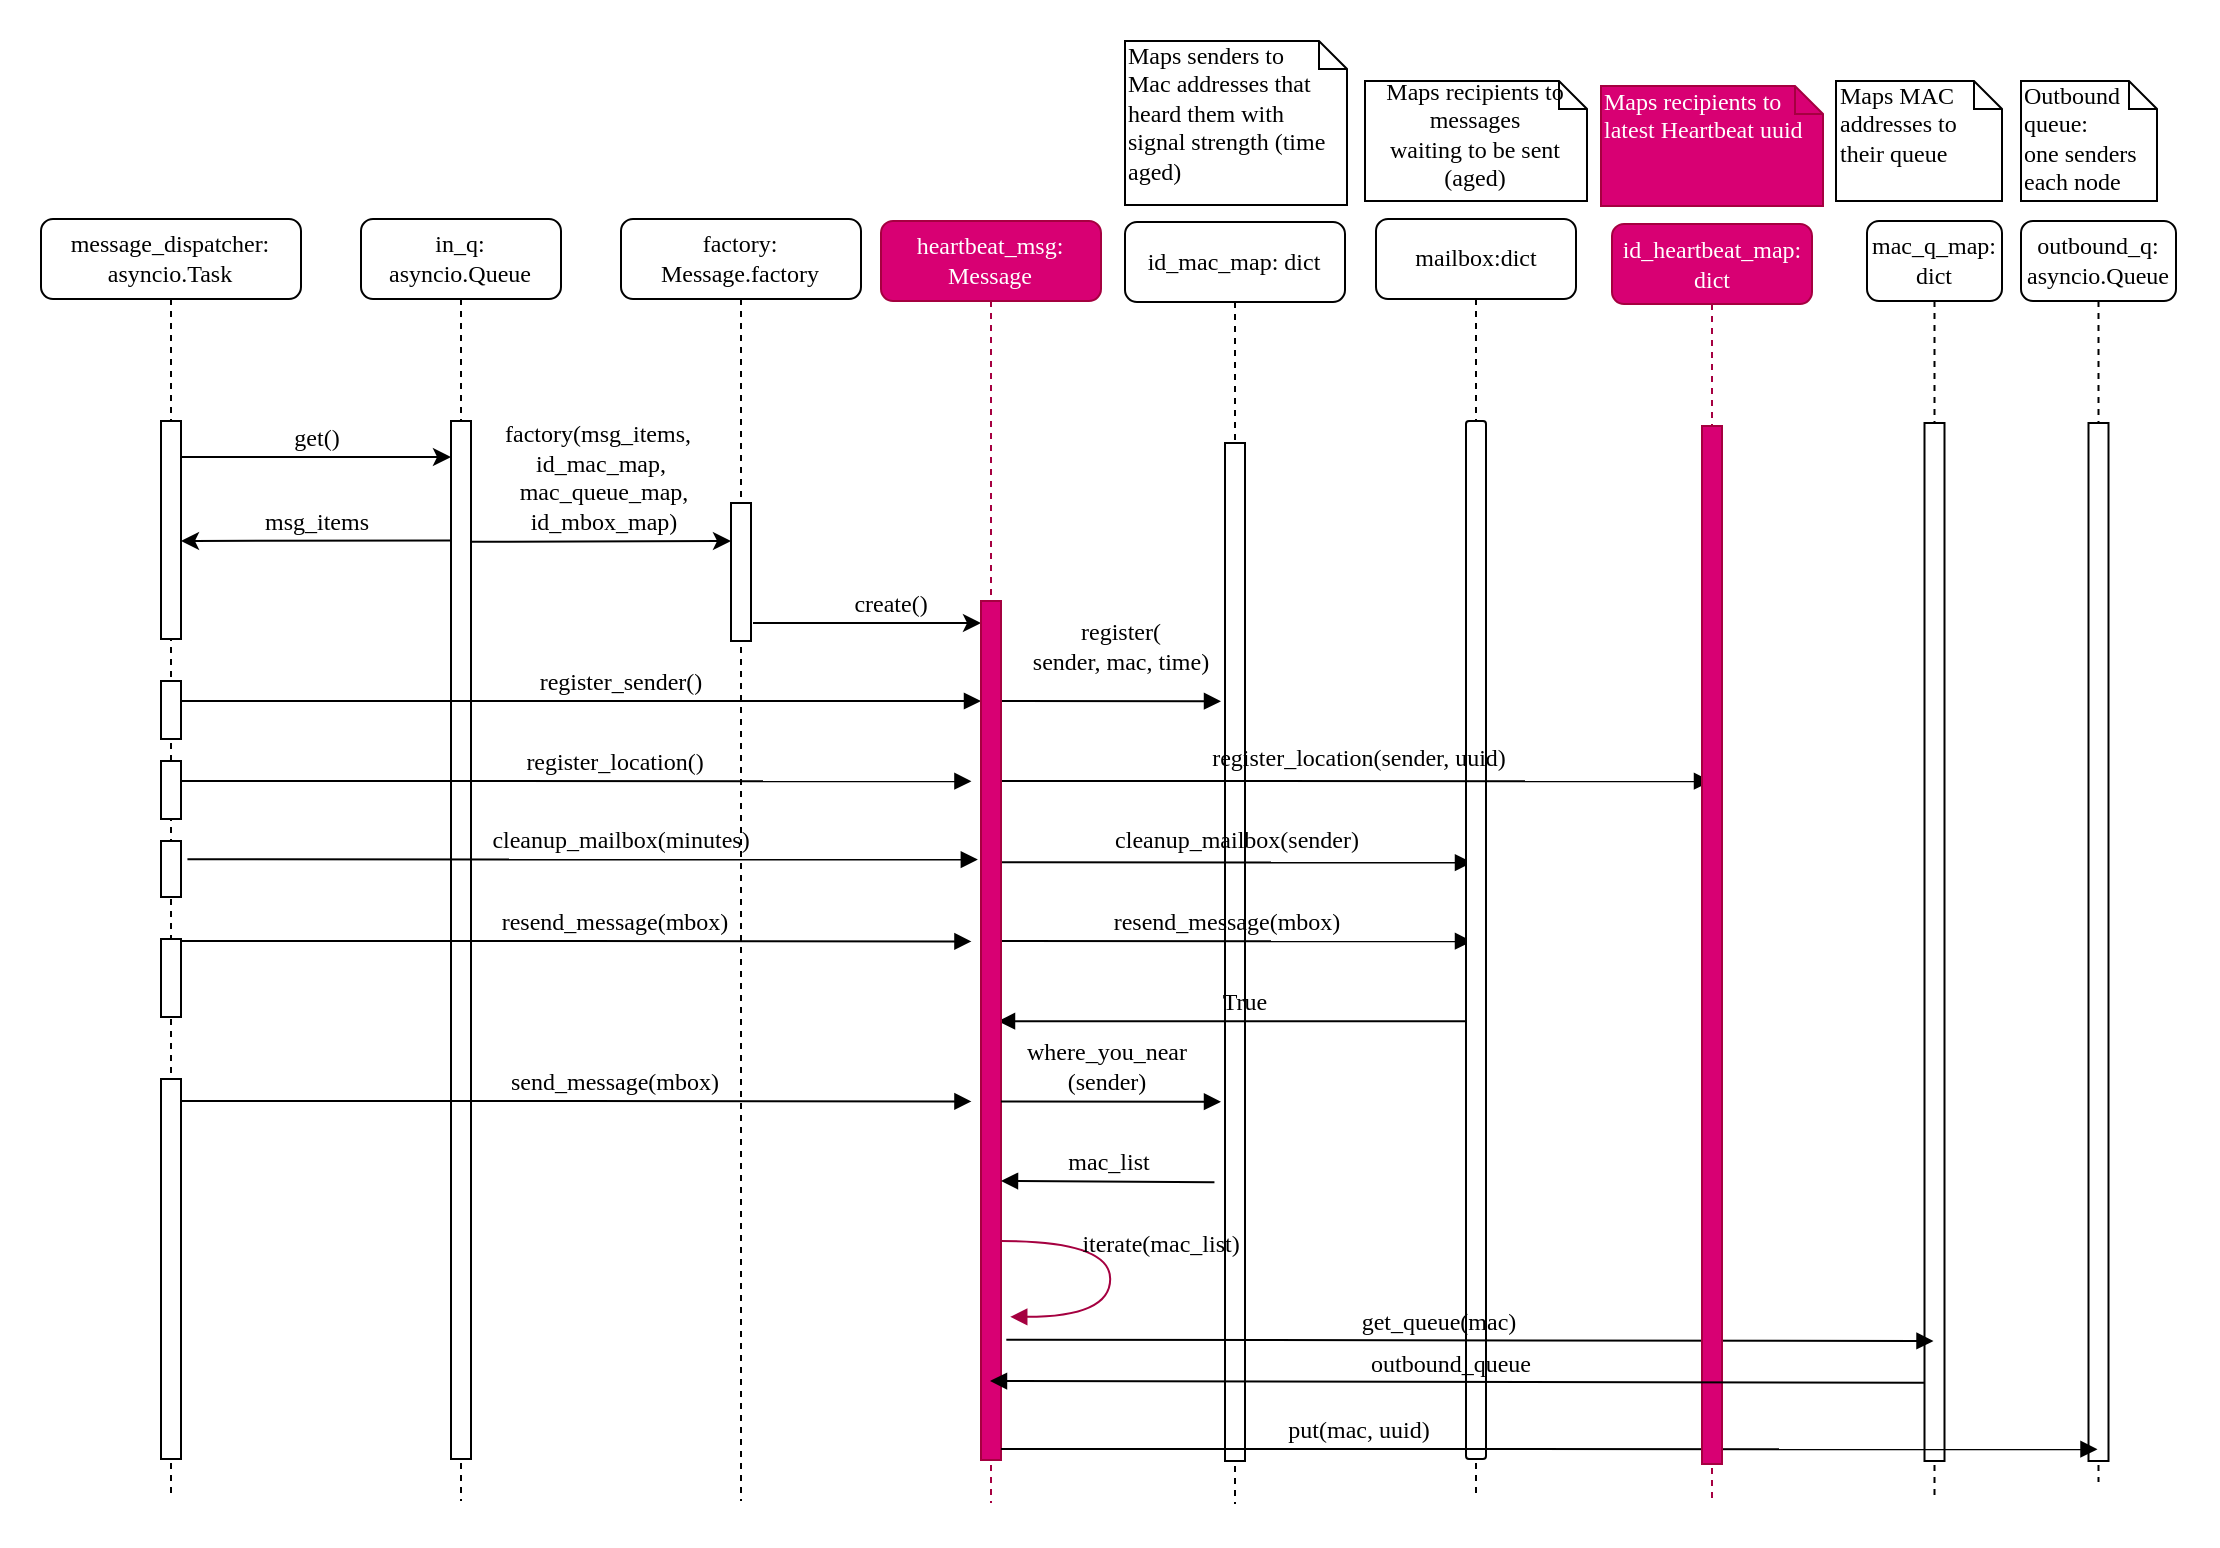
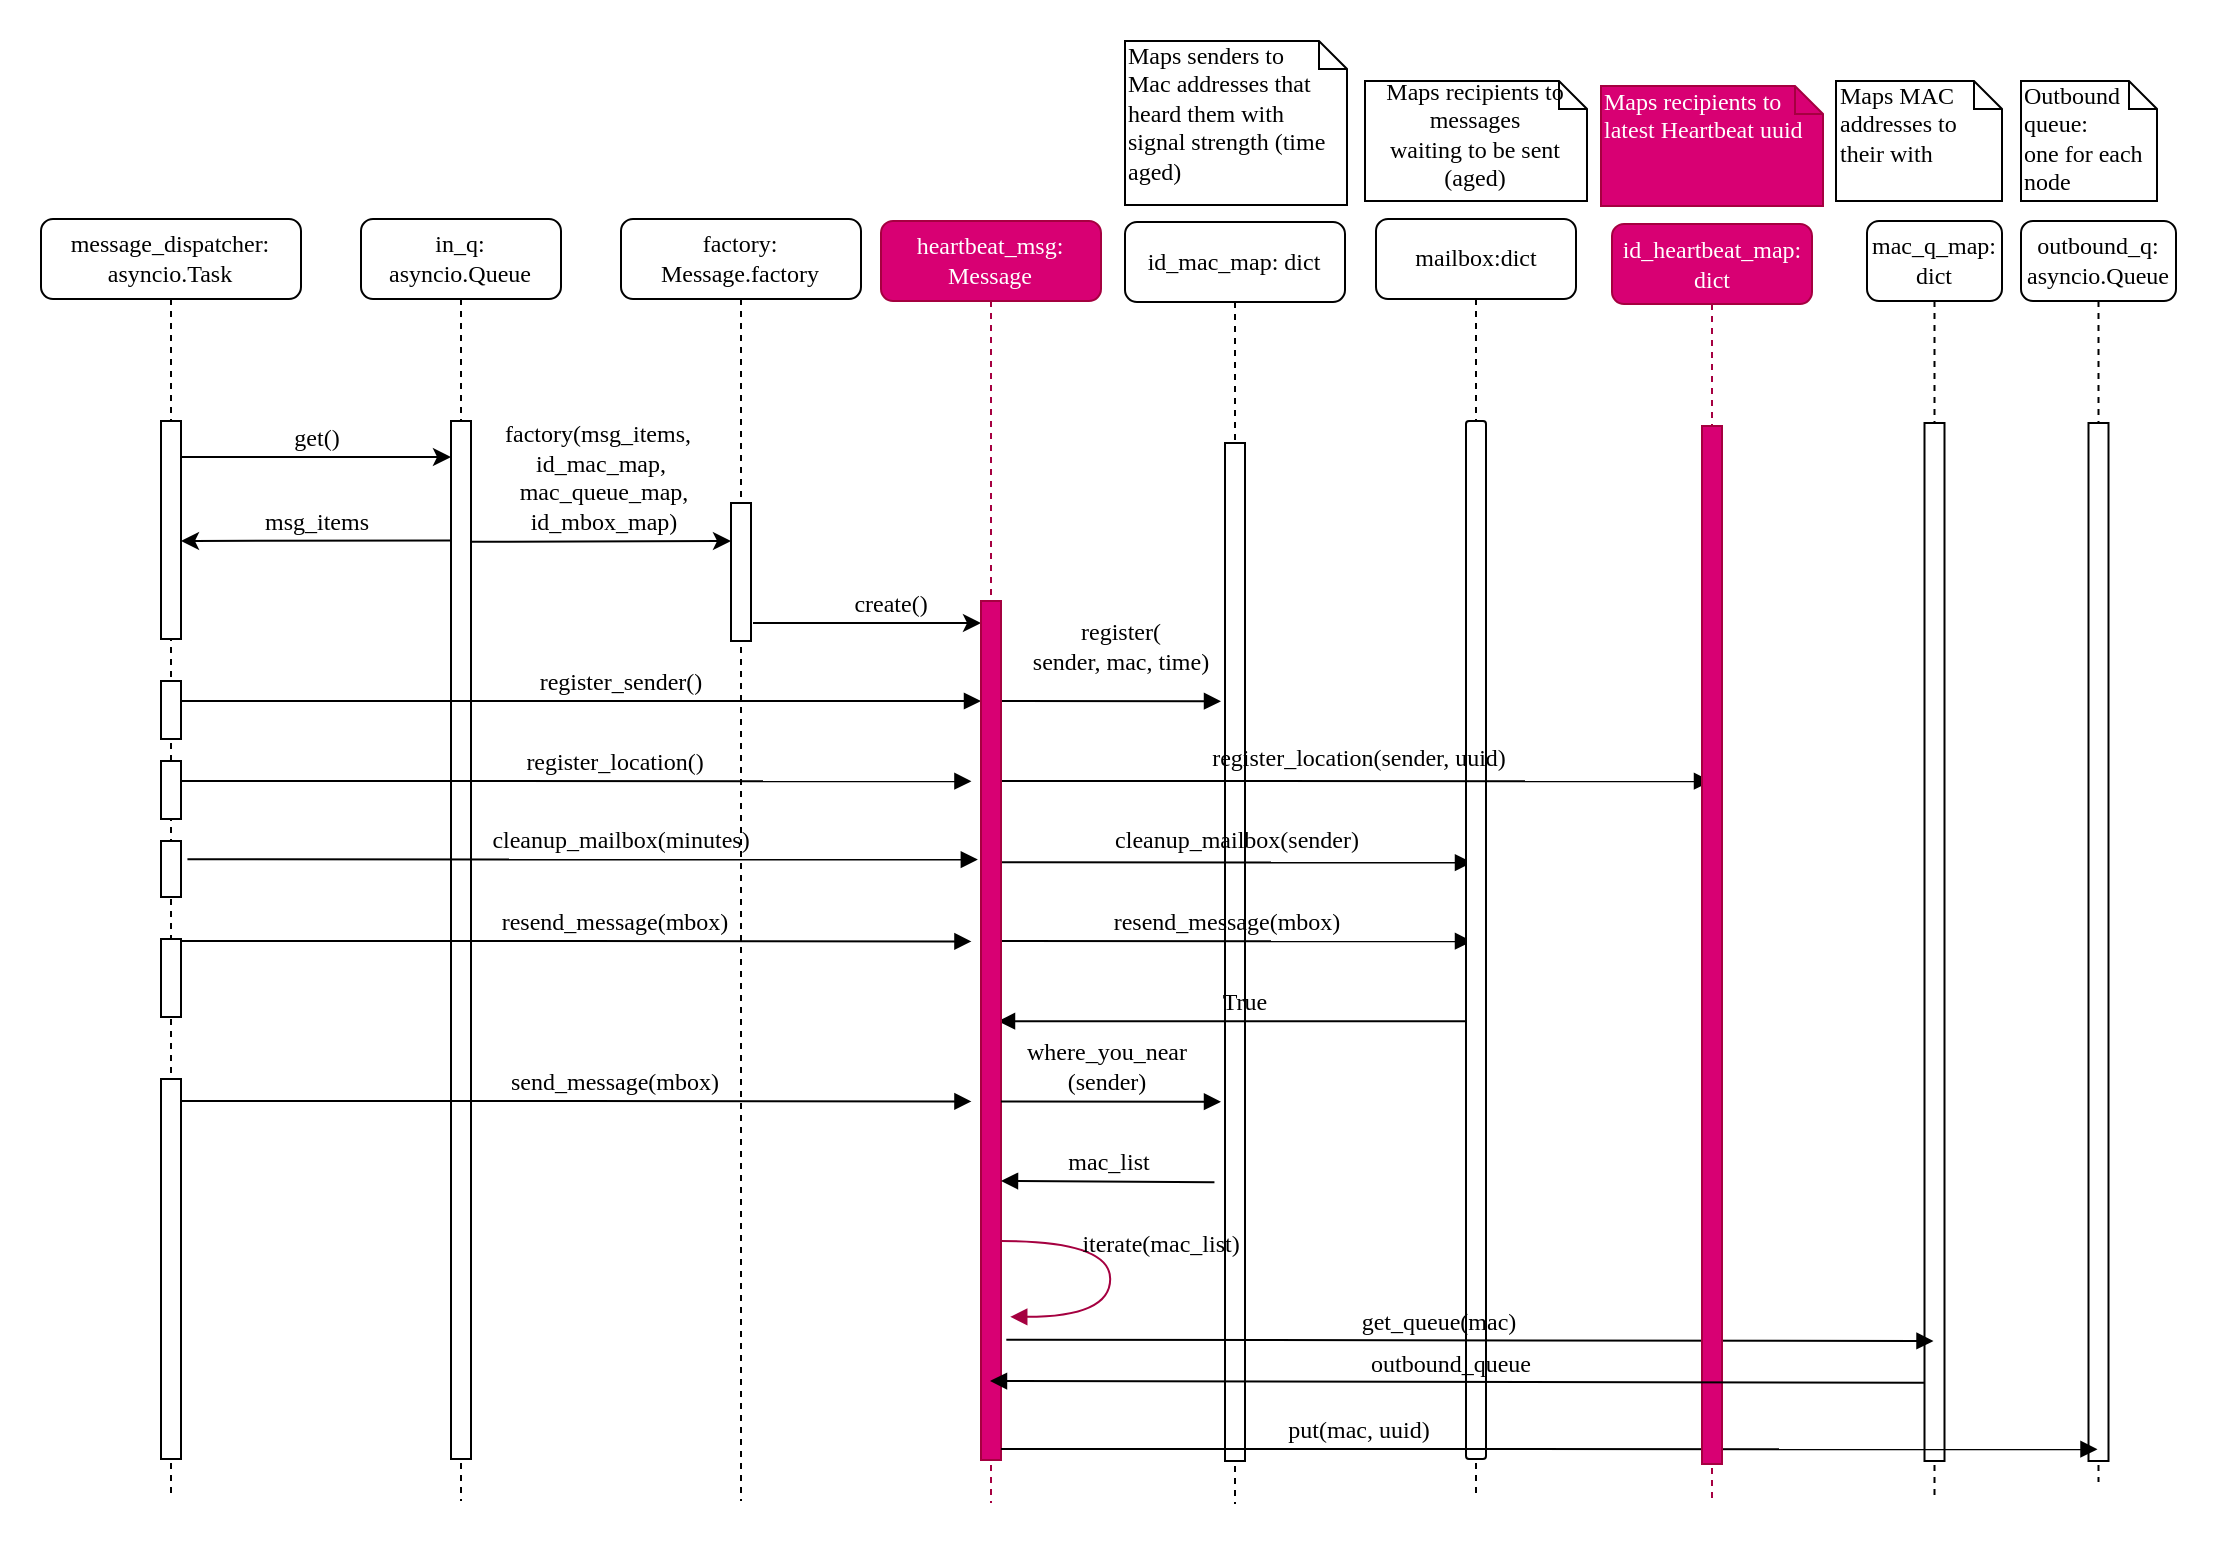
(1922, 126) -> (1922, 126)
(2091, 141) -> (2091, 141)
